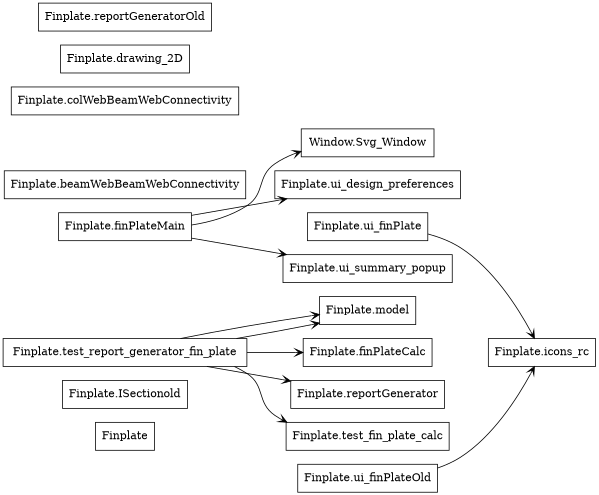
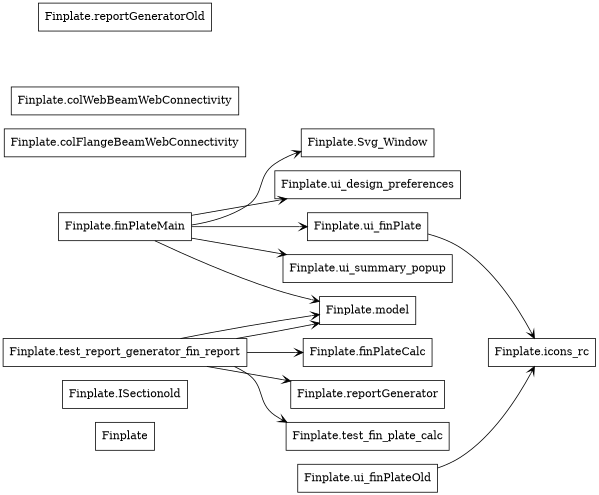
(125, 59) -> none
none -> (125, 143)
(368, 143) -> (368, 143)
(125, 185) -> none
none -> (246, 227)
none -> (232, 274)
(125, 352) -> (125, 352)
